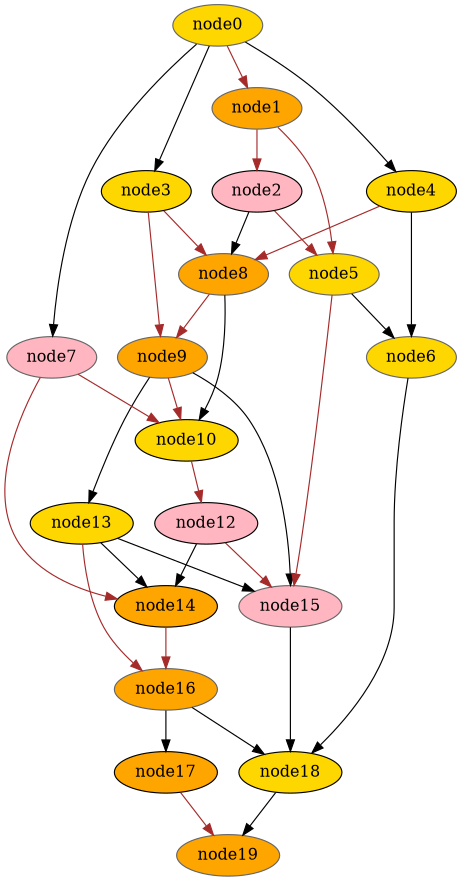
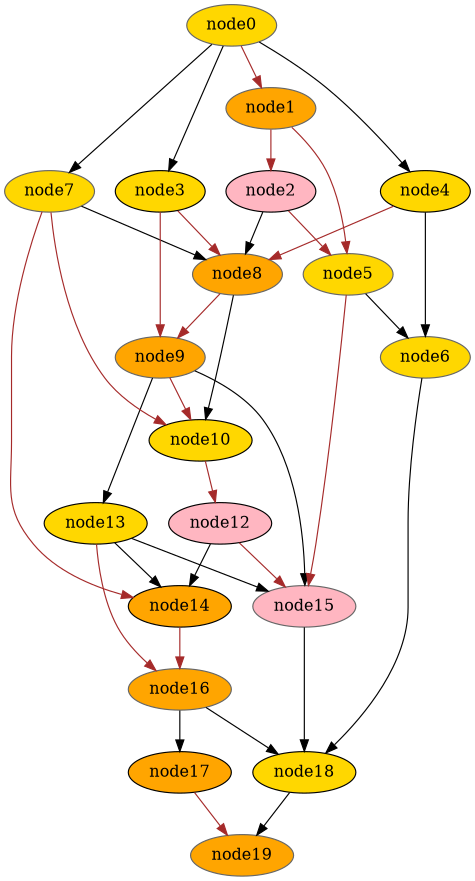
none -> (138, 231)
(52, 357) -> (50, 191)
